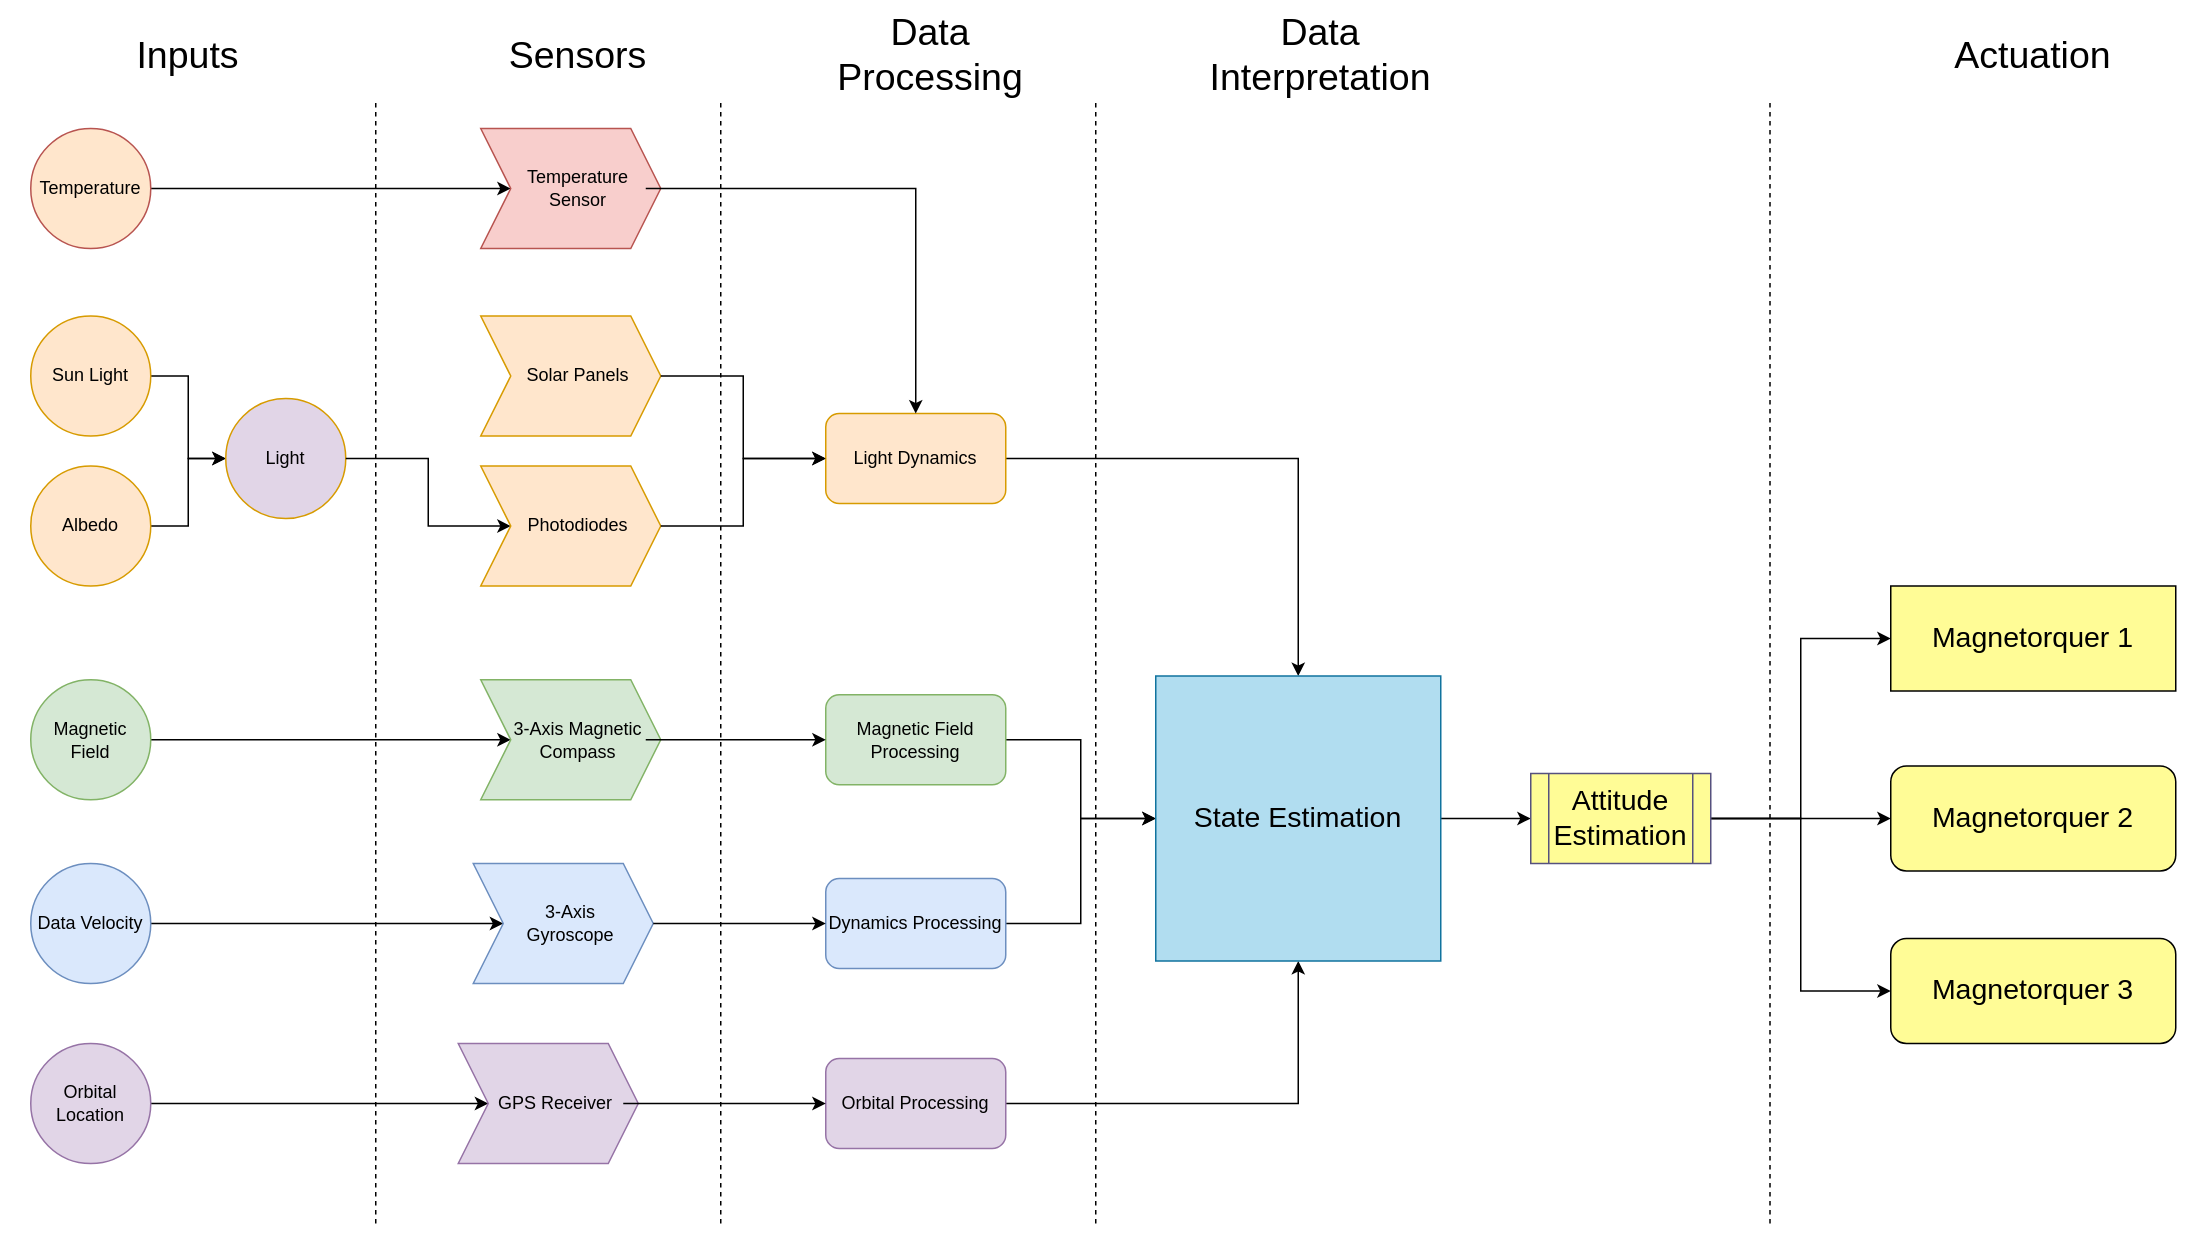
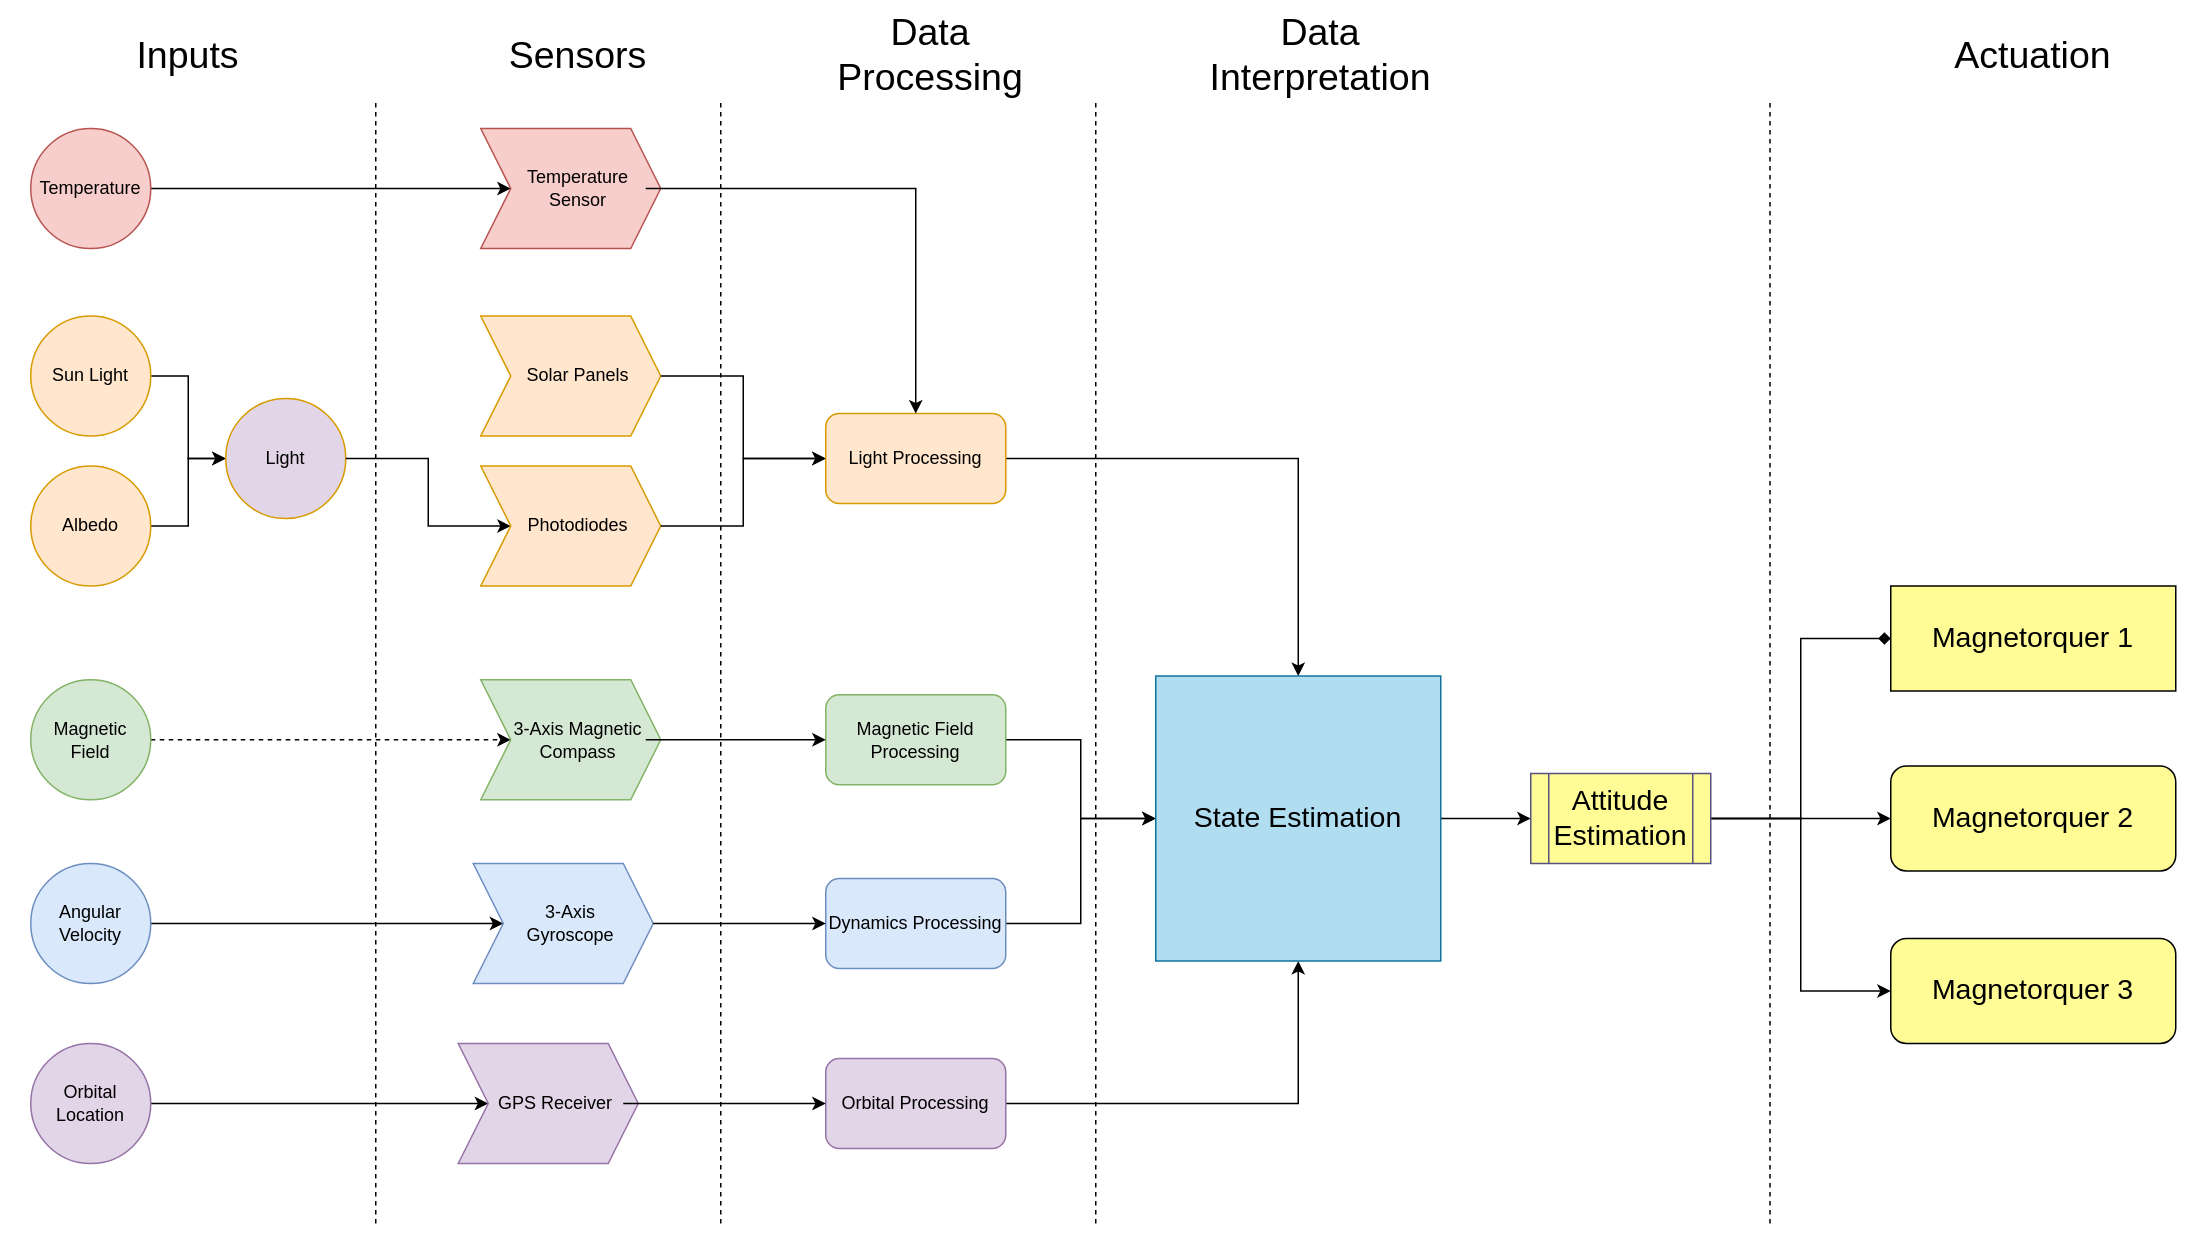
(91, 188) -> (91, 188)
(916, 458) -> (916, 458)
(1879, 638) -> (1878, 638)
(327, 740) -> (327, 740)
(91, 923) -> (91, 923)
